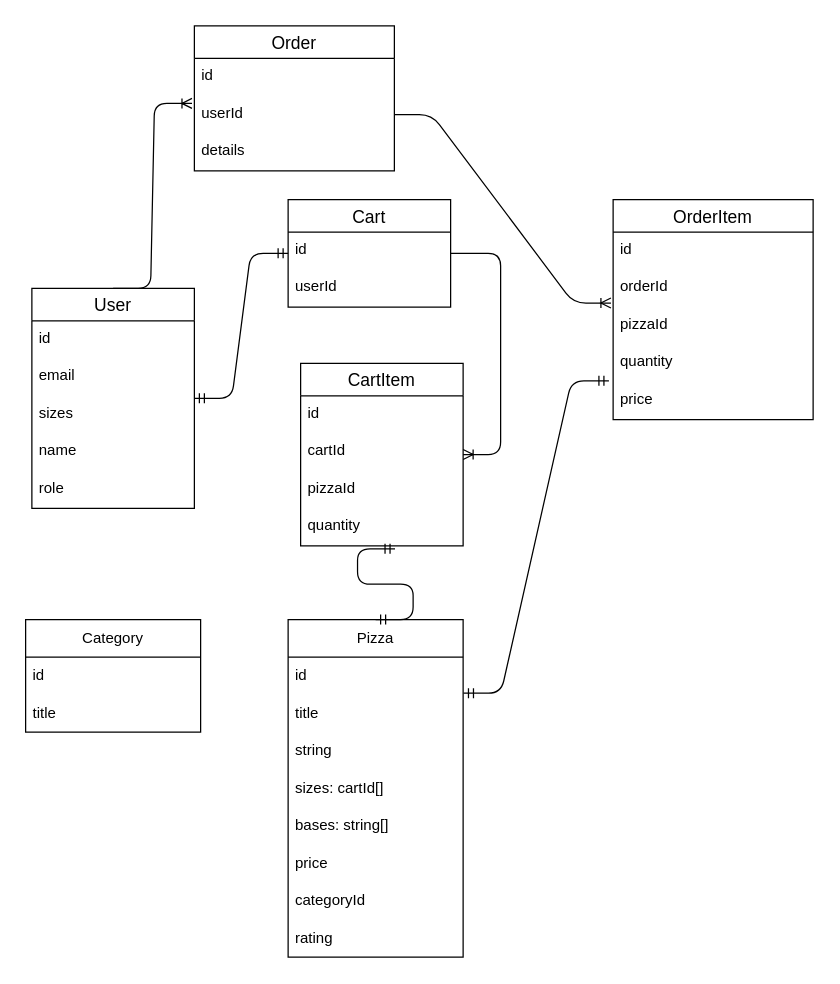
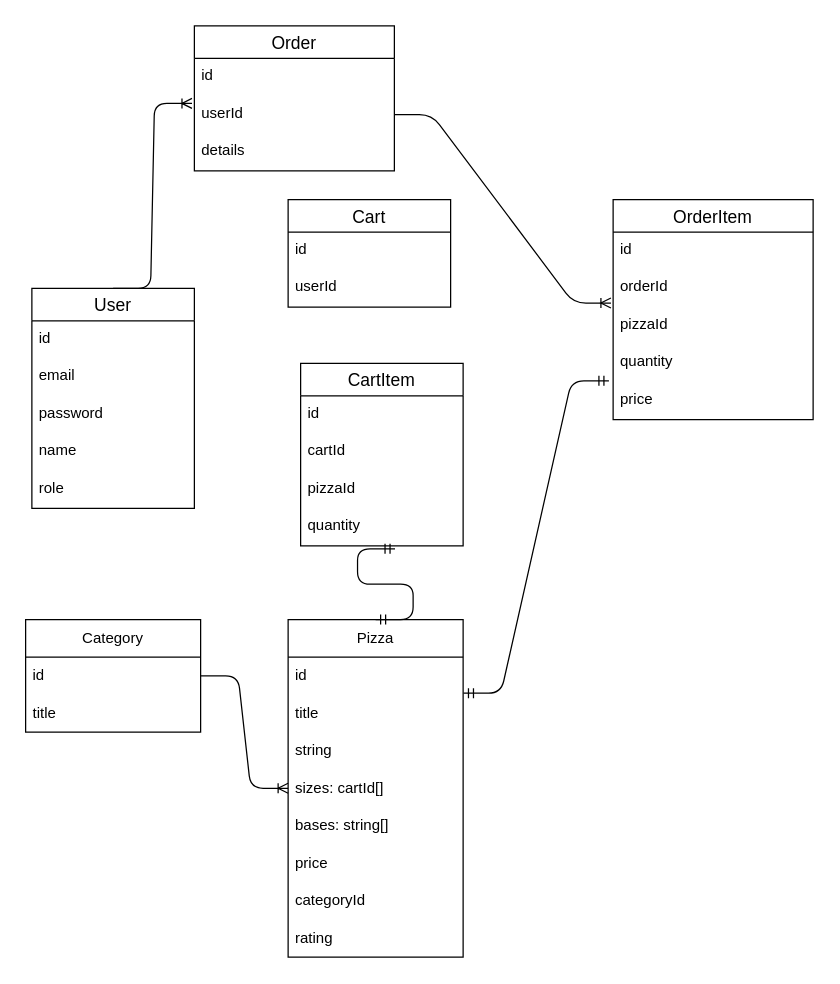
(241, 326) -> none
(501, 347) -> none
(58, 413) -> (72, 413)
none -> (244, 731)
